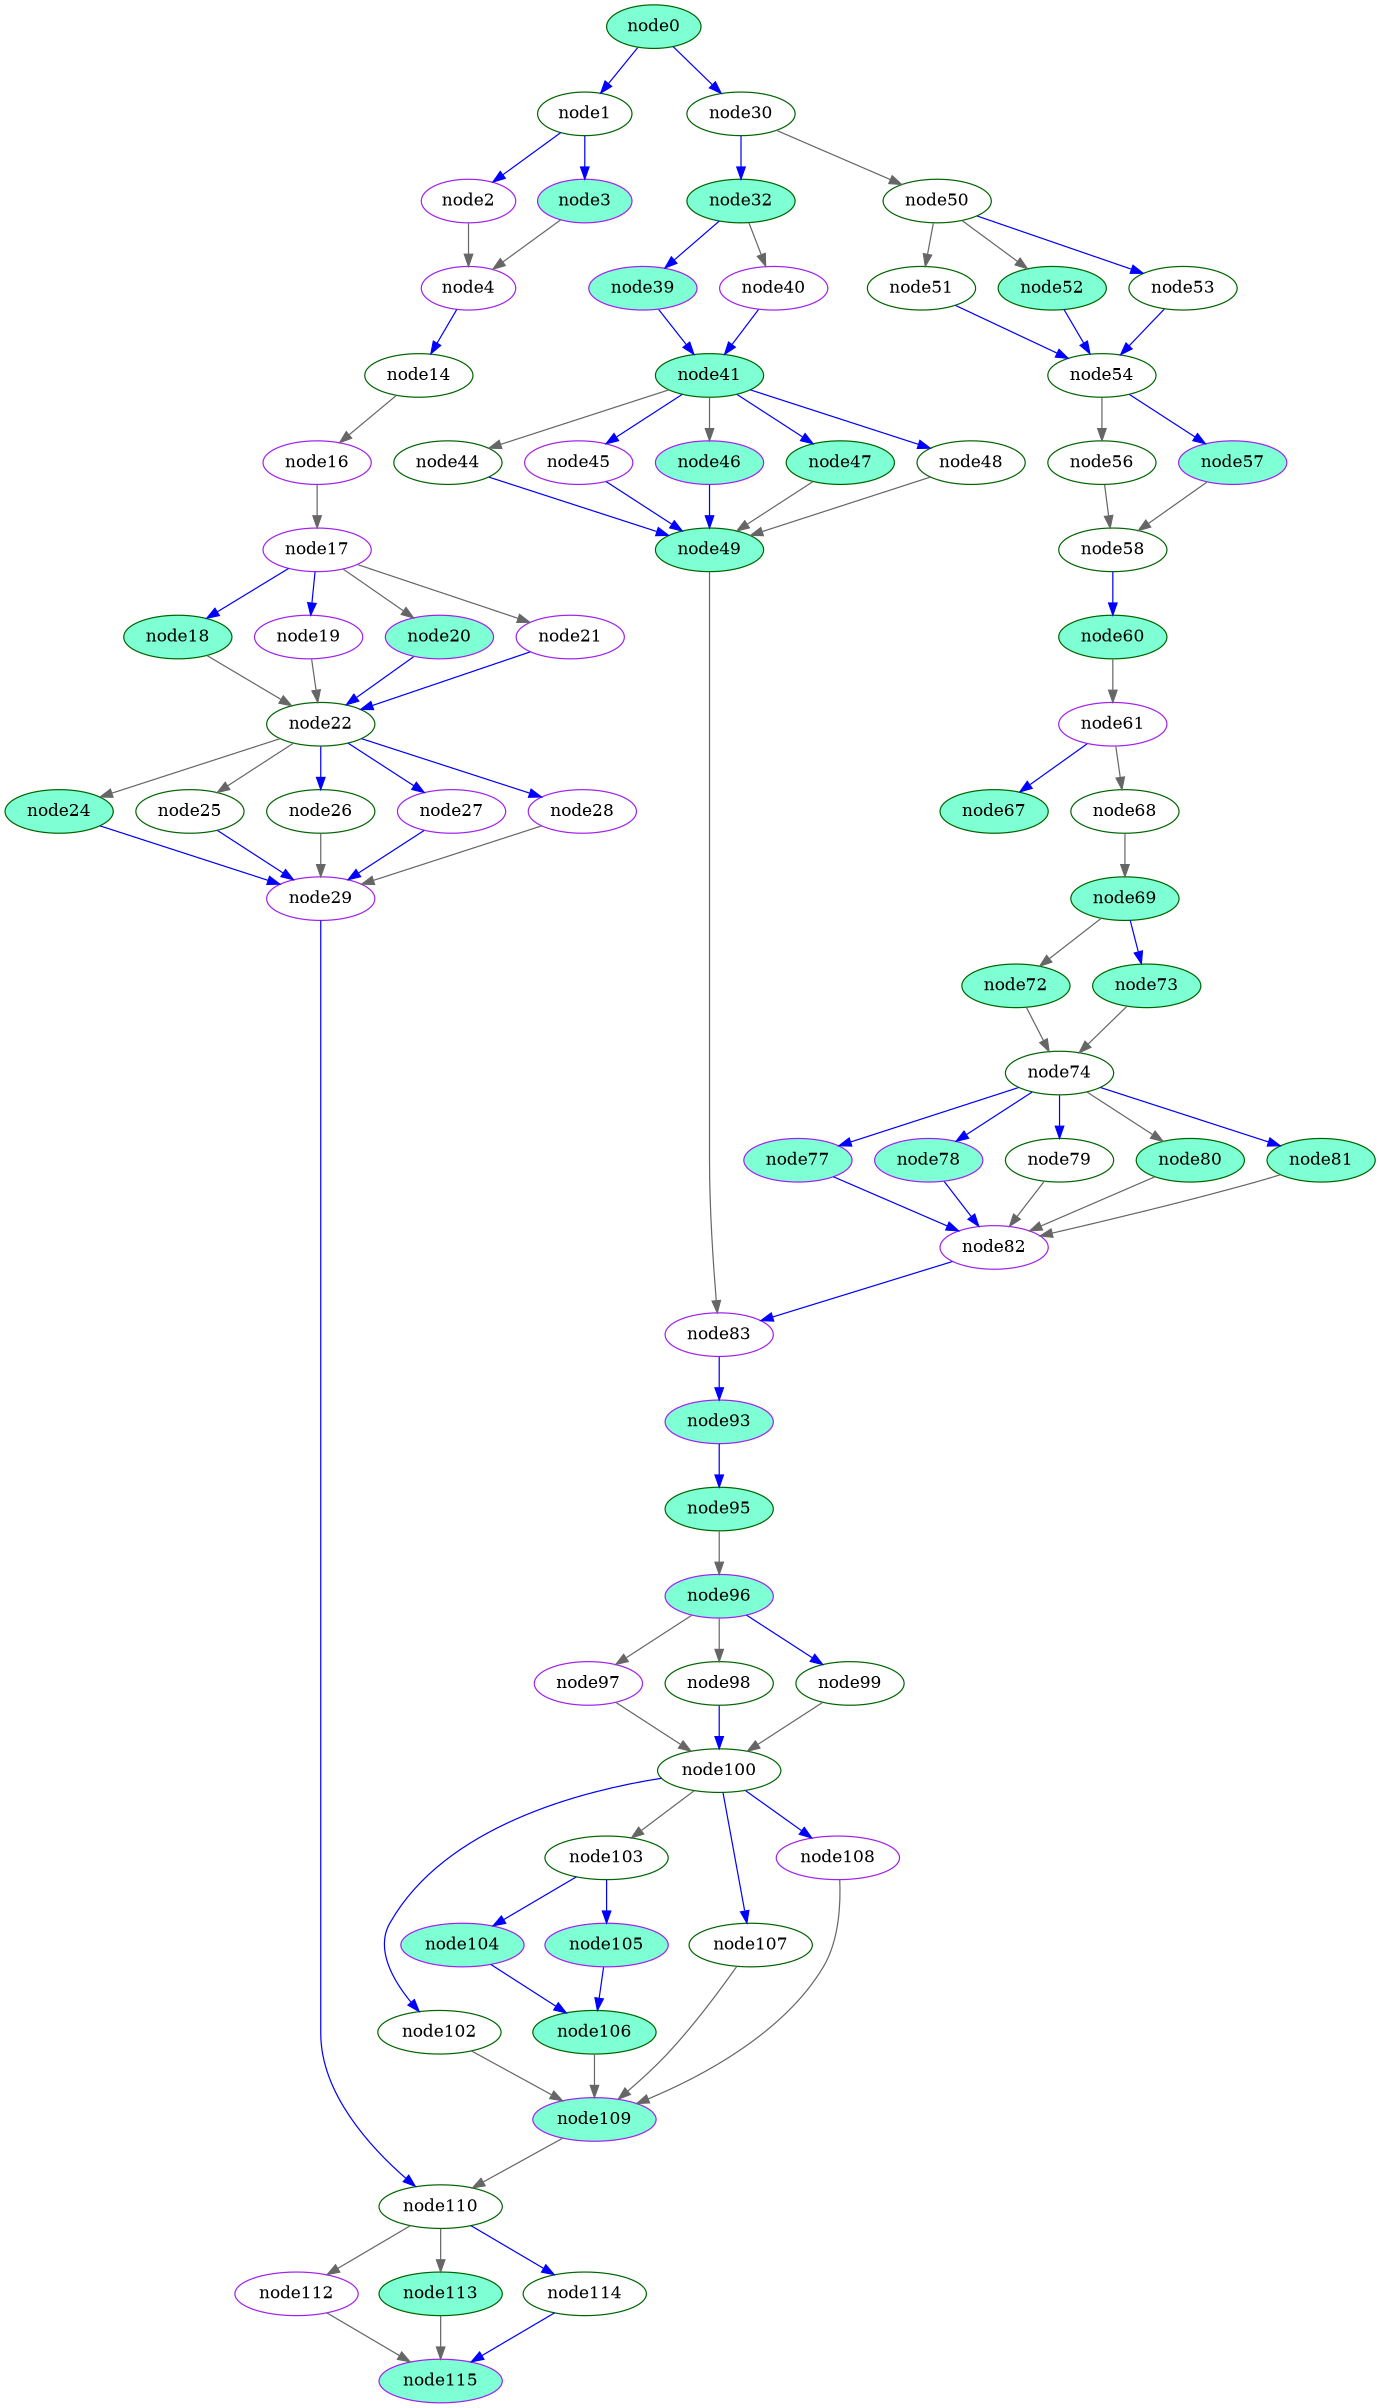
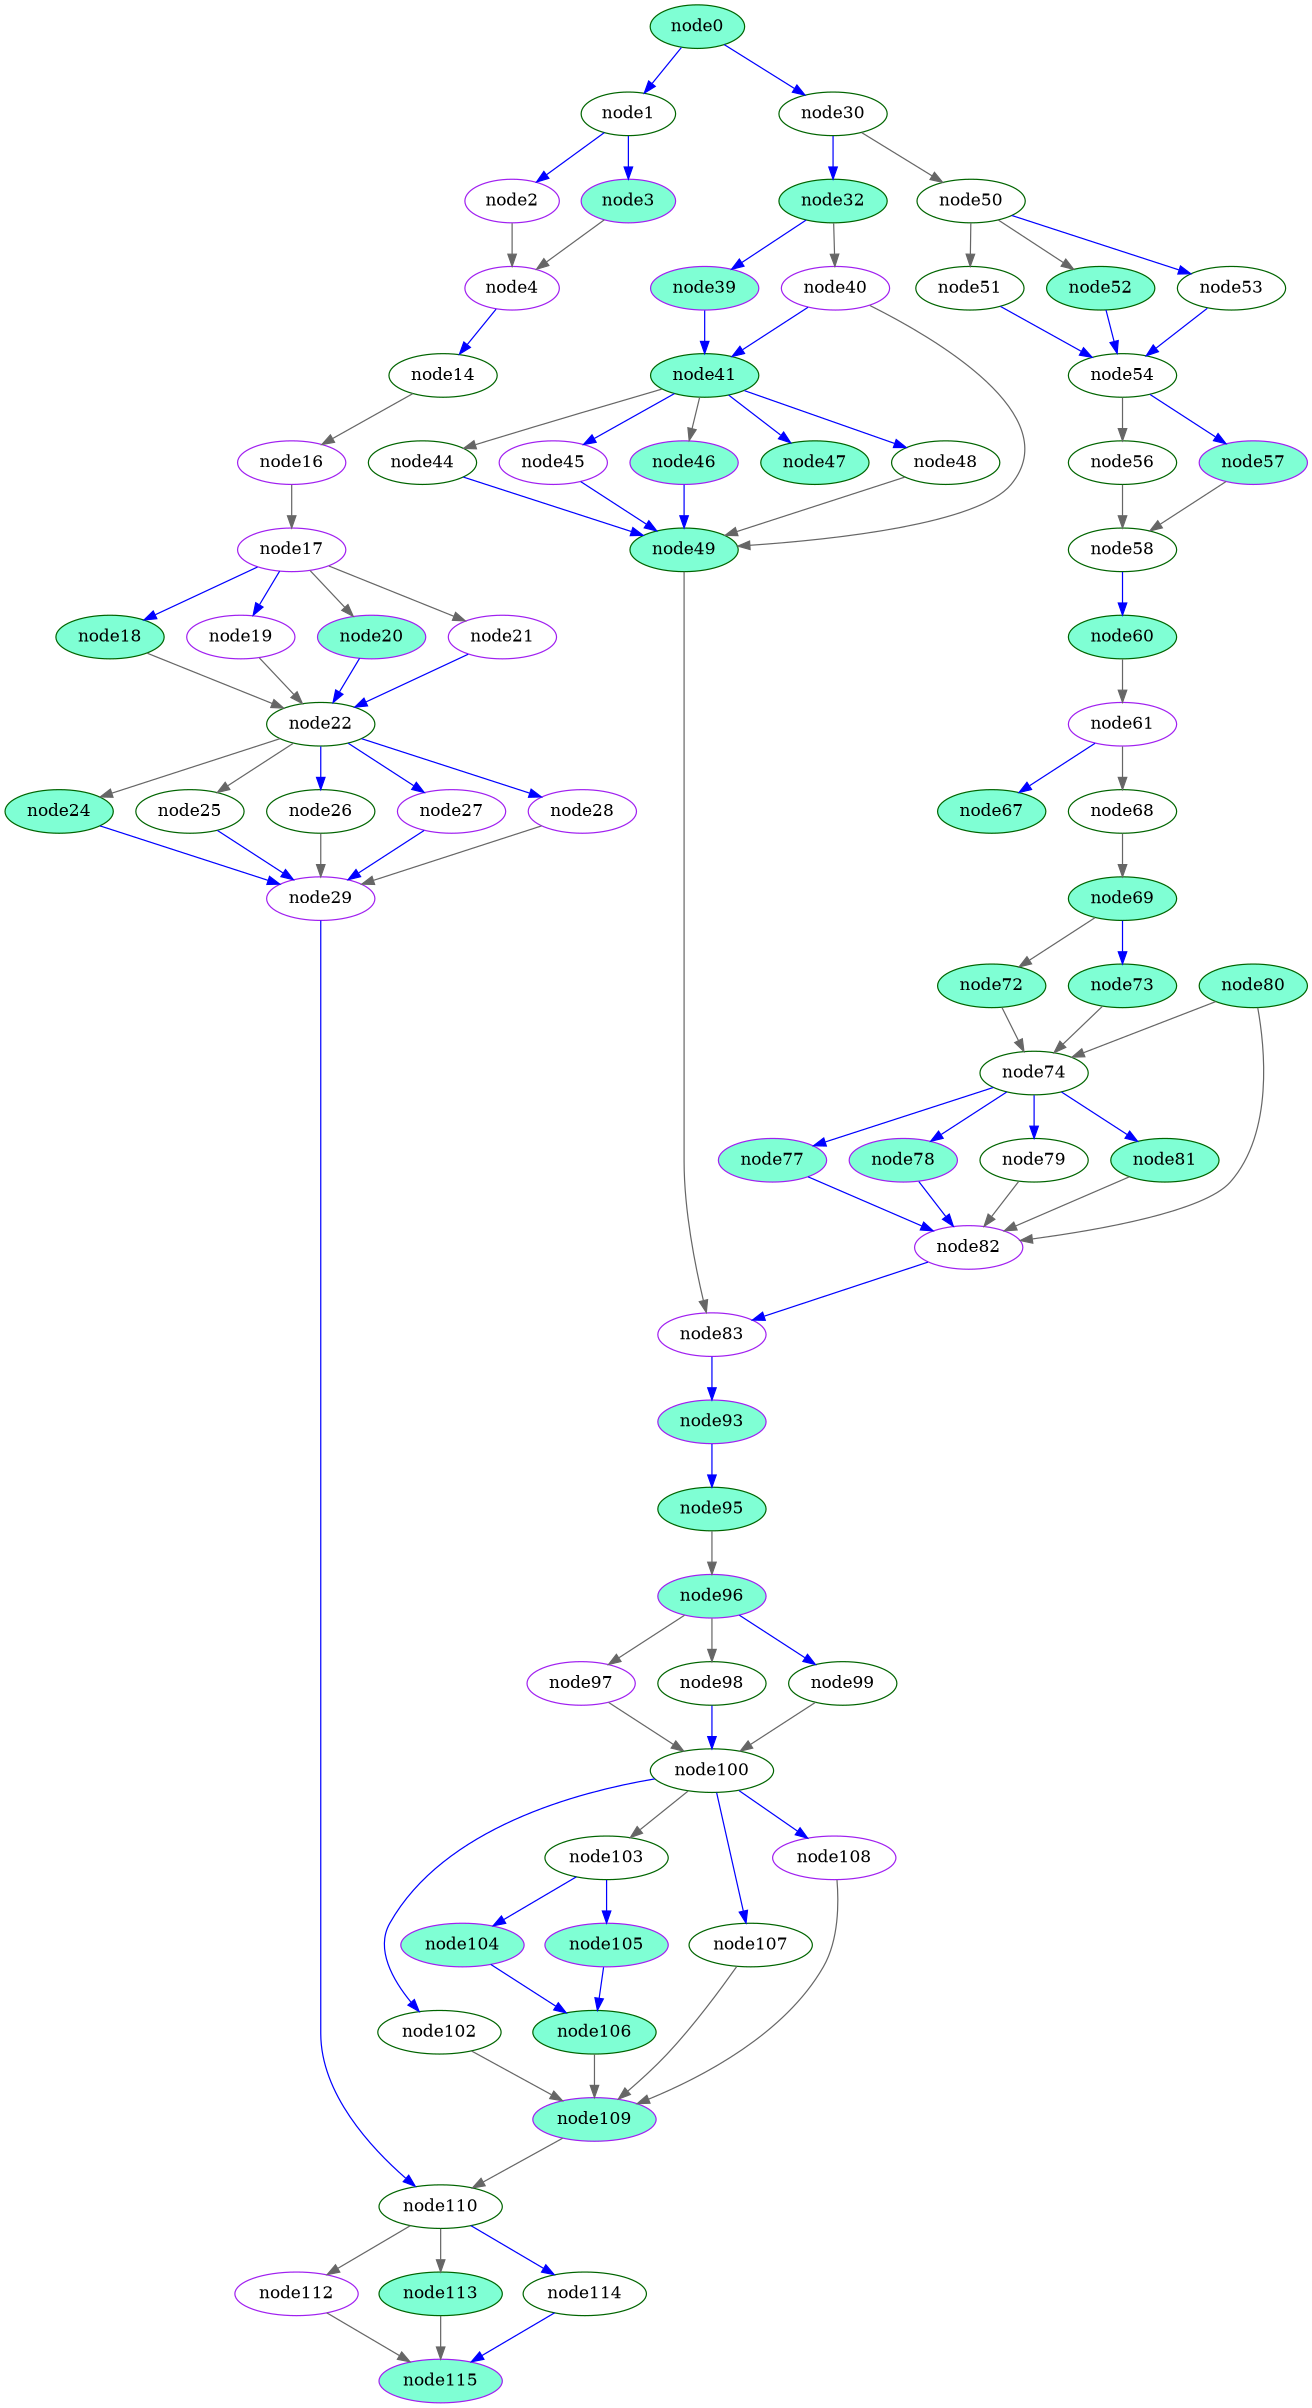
(780, 503) -> (1005, 489)
(1120, 1113) -> (1150, 1027)
